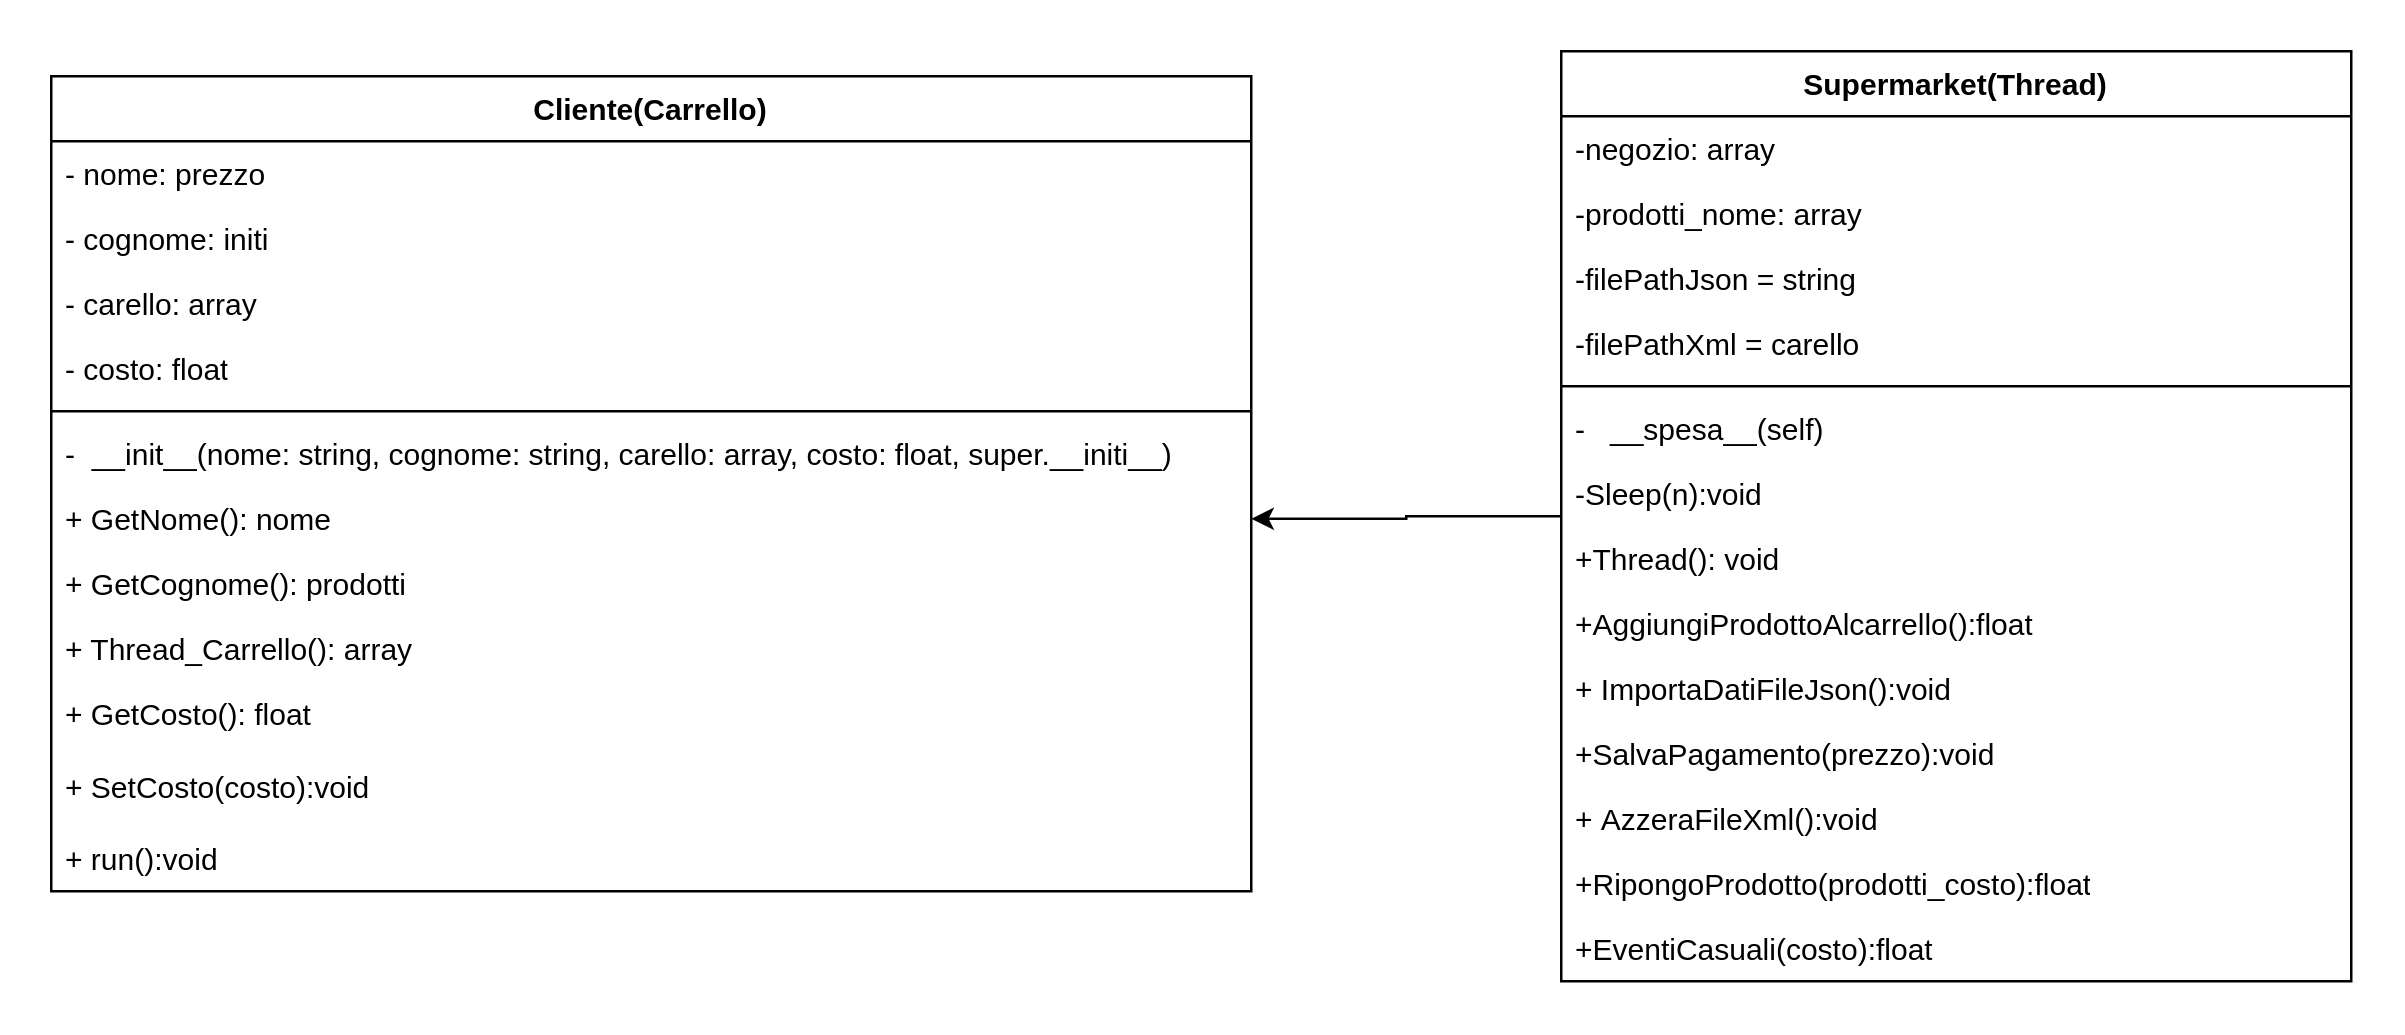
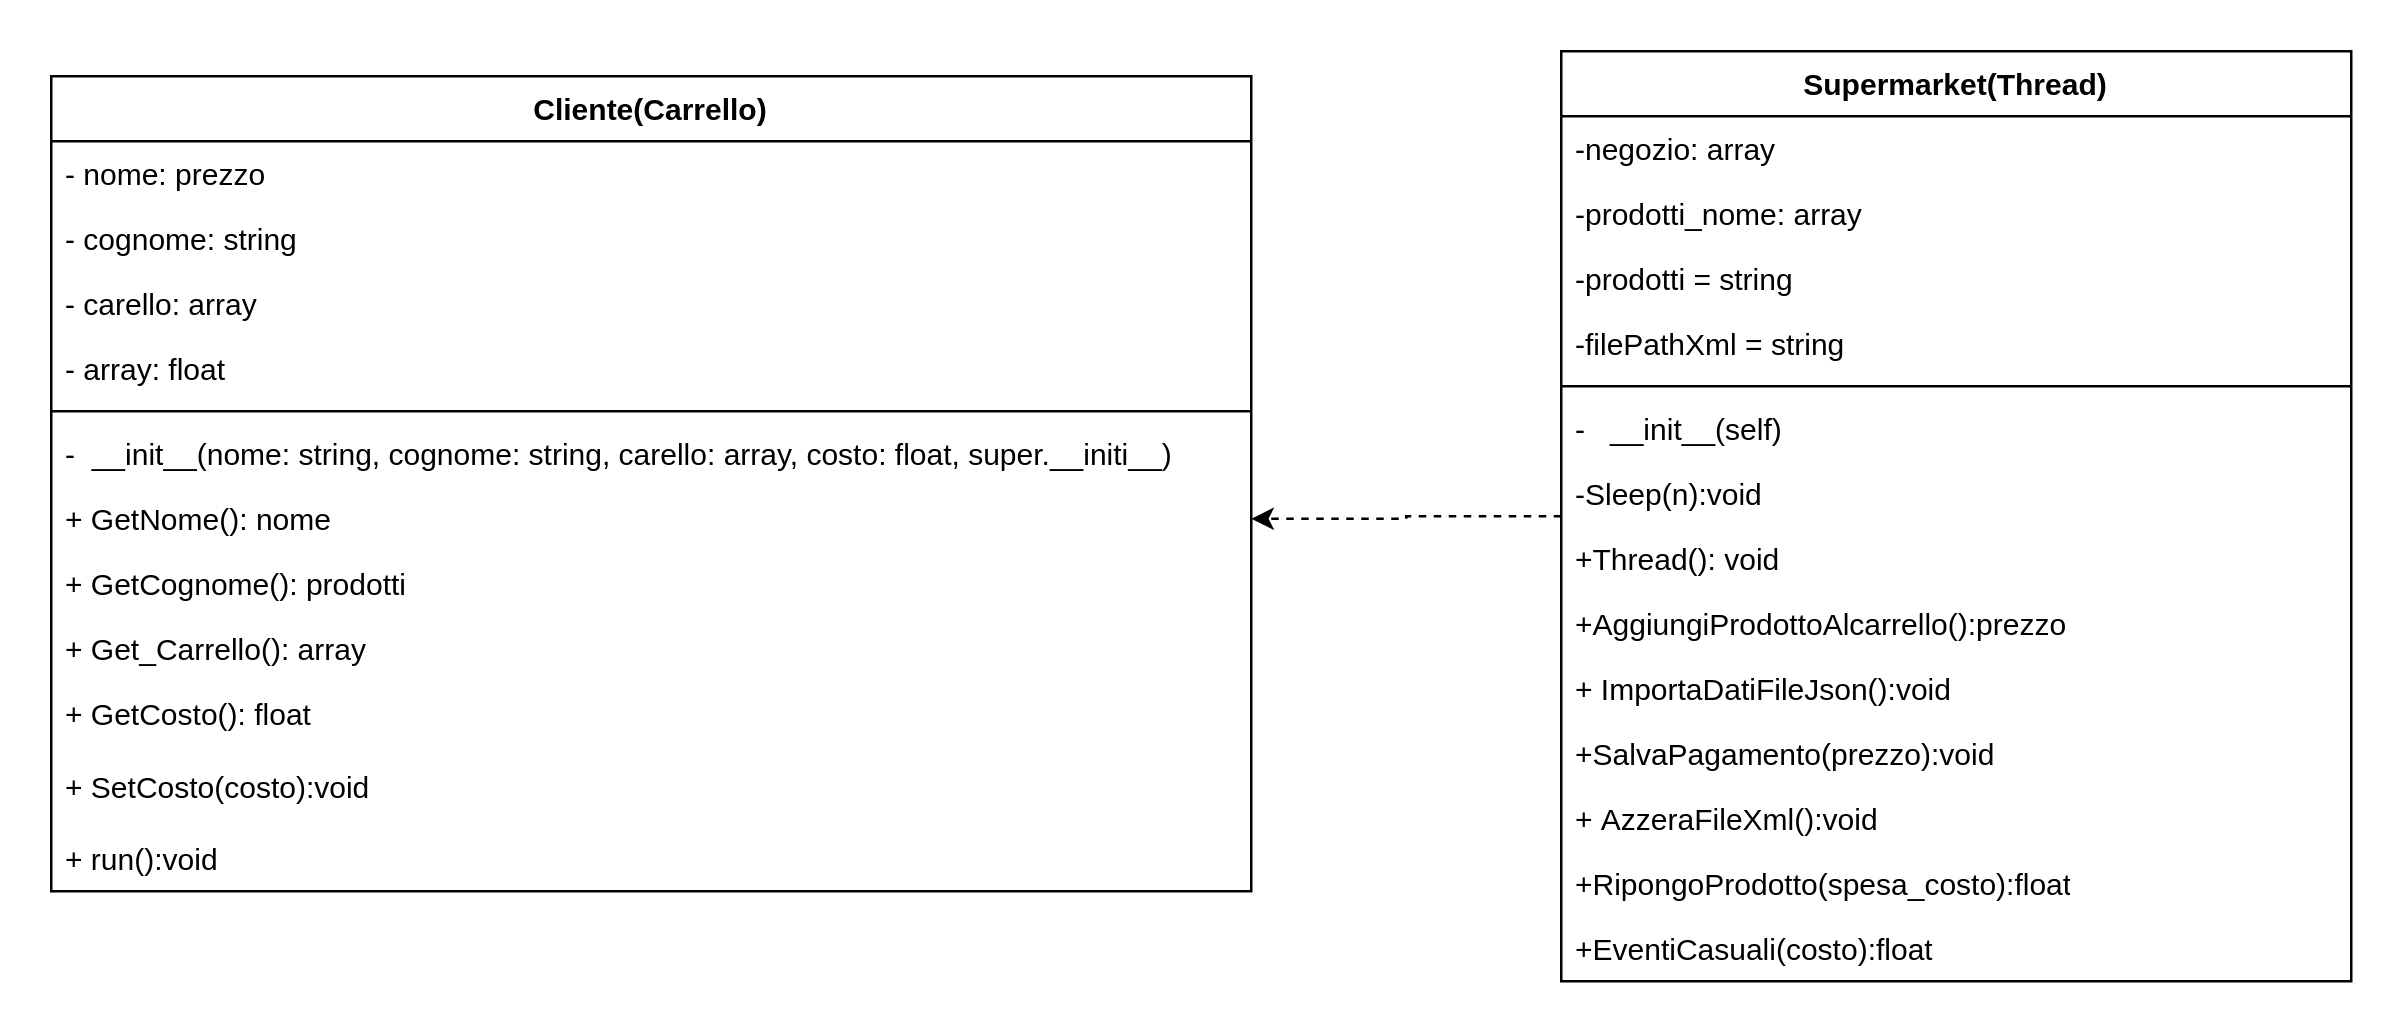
(177, 242) -> (193, 242)
(1742, 282) -> (1712, 282)
(1734, 347) -> (1729, 347)
(168, 372) -> (168, 372)
(1728, 432) -> (1712, 432)
(1410, 516) -> (1410, 516)
(1843, 627) -> (1855, 627)
(265, 652) -> (240, 652)
(1880, 887) -> (1859, 887)
